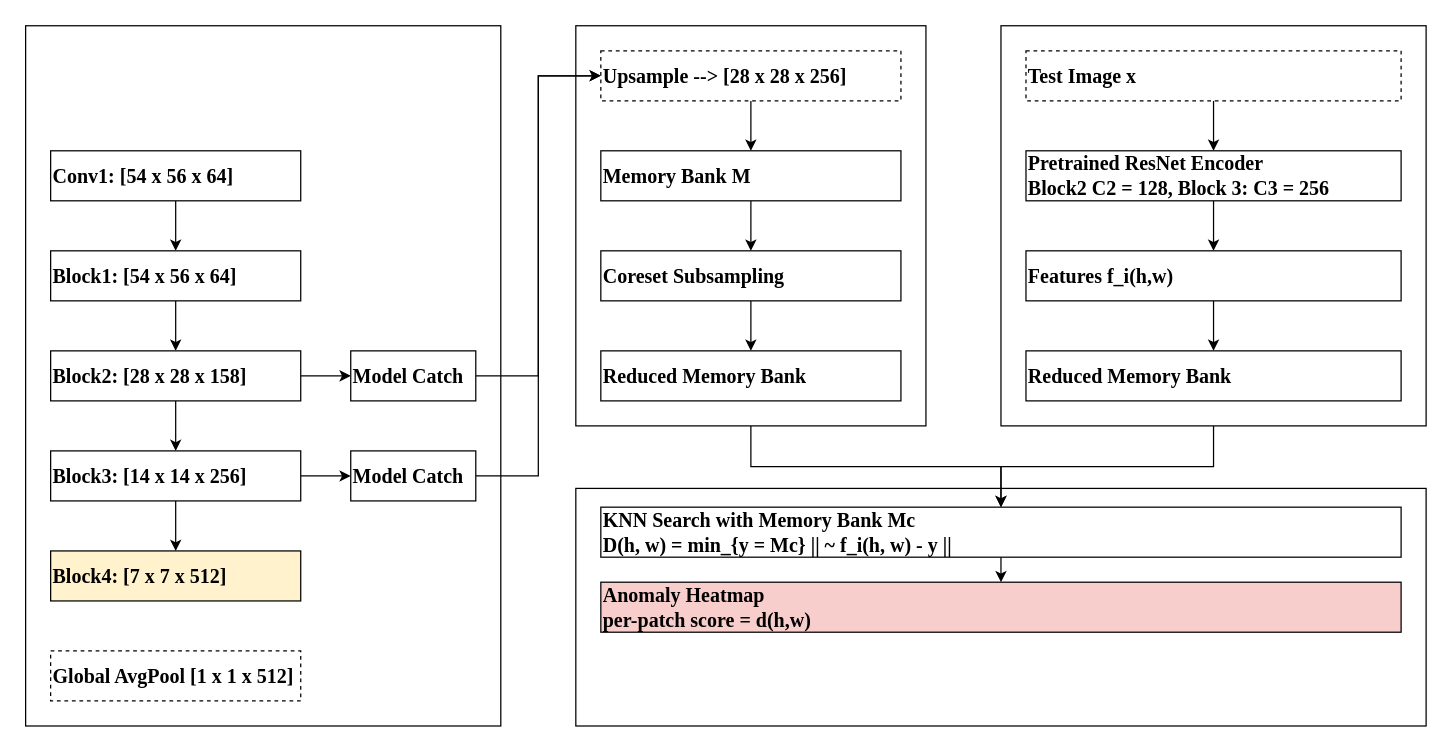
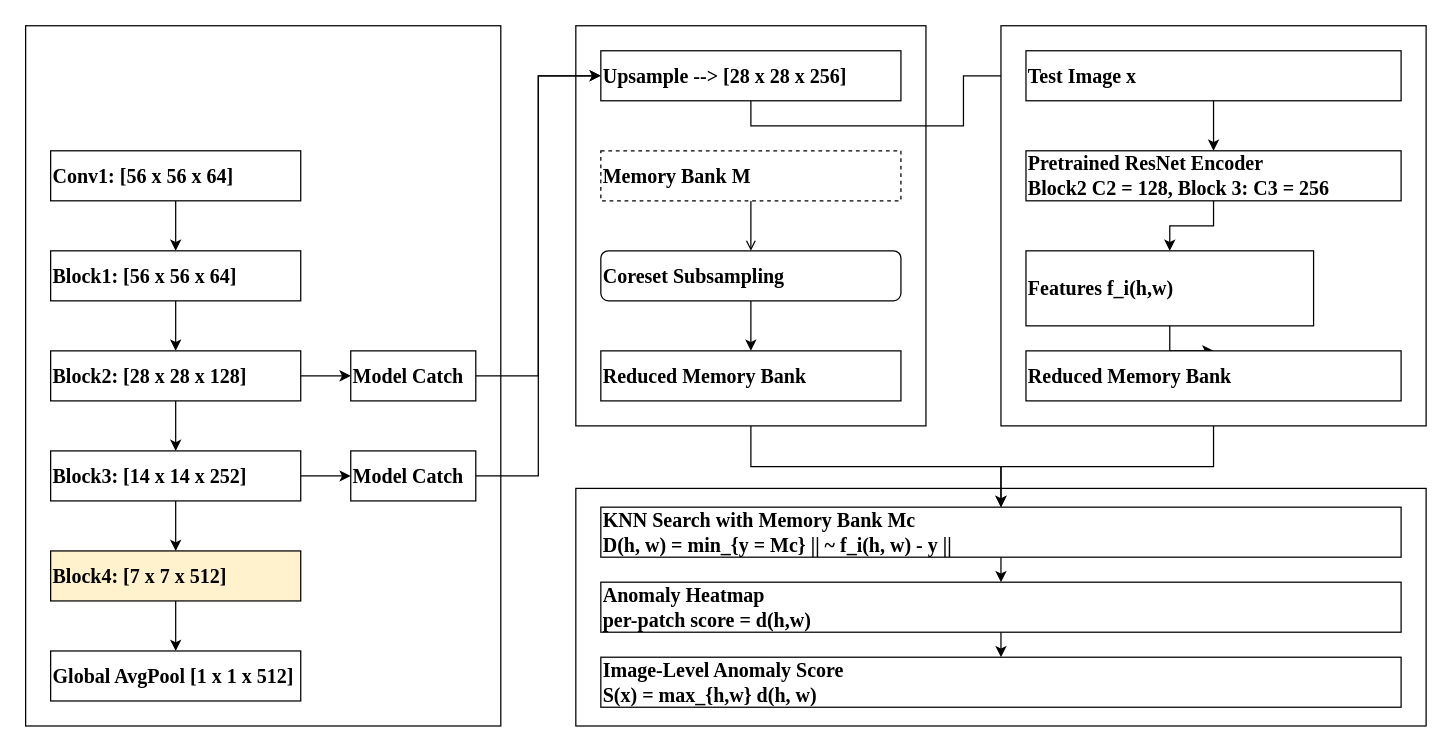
(751, 76) -> (751, 76)
(1213, 76) -> (1213, 76)
(751, 133) -> (899, 126)
(155, 176) -> (155, 176)
(751, 176) -> (751, 176)
(751, 241) -> (751, 242)
(158, 276) -> (158, 276)
(751, 276) -> (751, 276)
(1213, 276) -> (1169, 288)
(164, 376) -> (164, 376)
(164, 476) -> (164, 476)
(1001, 607) -> (1001, 607)
none -> (176, 622)
none -> (1001, 640)
(176, 676) -> (176, 676)
none -> (1001, 682)
